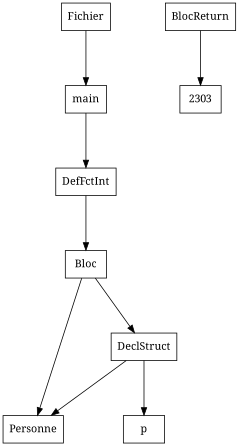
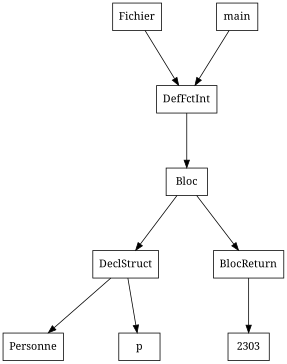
(86, 54) -> (160, 55)
(61, 343) -> (215, 220)
